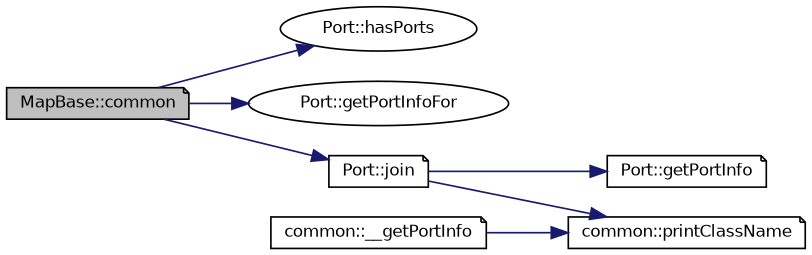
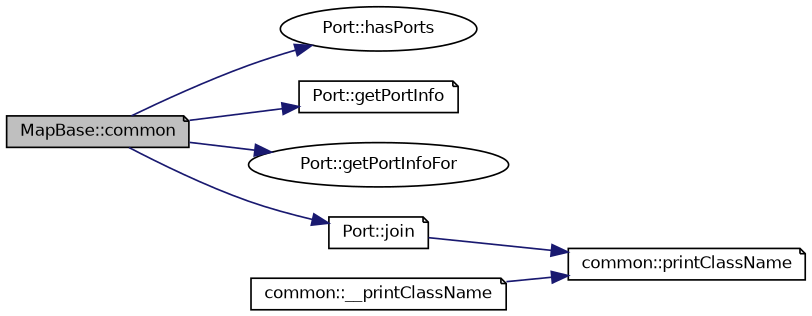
(509, 171) -> (236, 115)
(379, 233) -> (379, 294)
